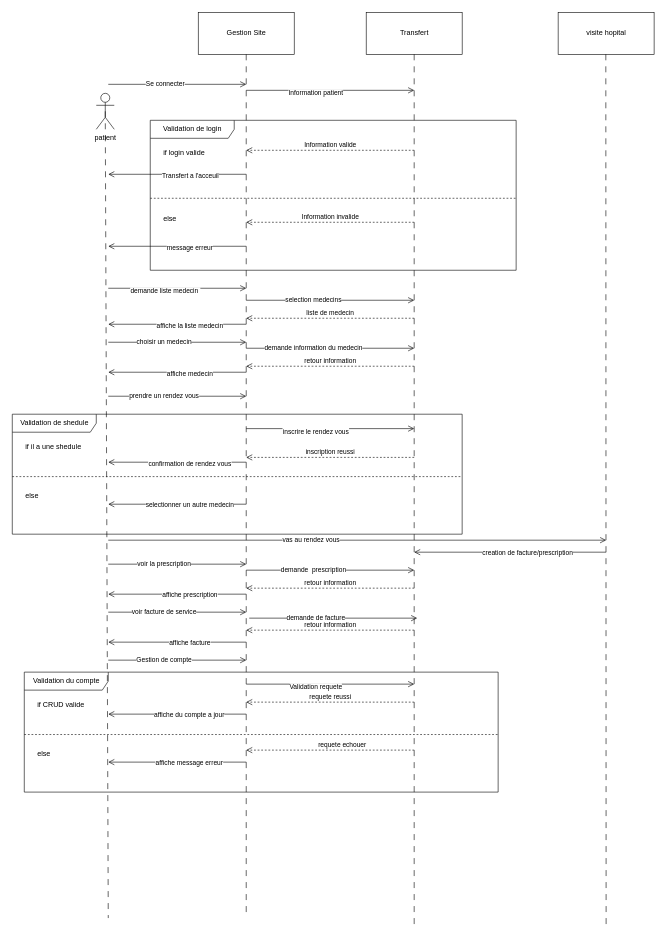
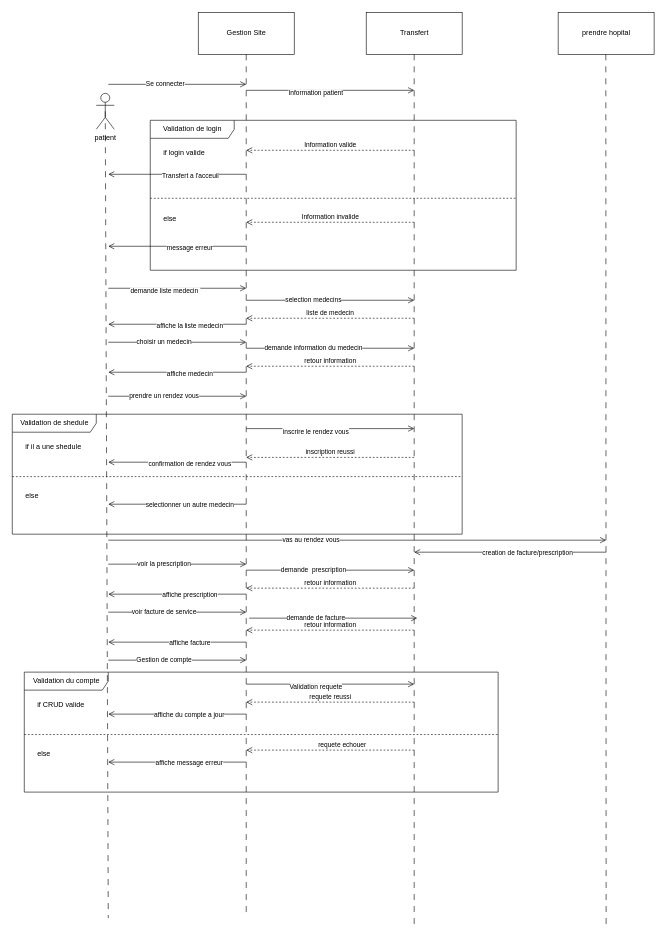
(607, 33) -> (607, 33)
